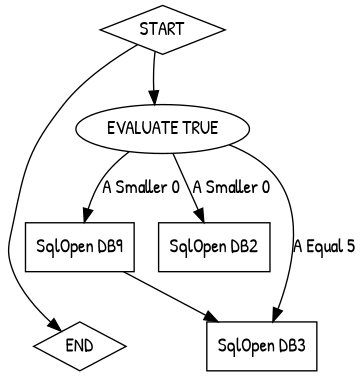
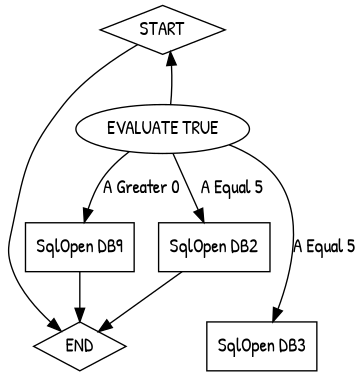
(154, 71) -> (172, 85)
(142, 188) -> (142, 188)
(232, 188) -> (232, 188)
(165, 293) -> (80, 290)
none -> (146, 298)
